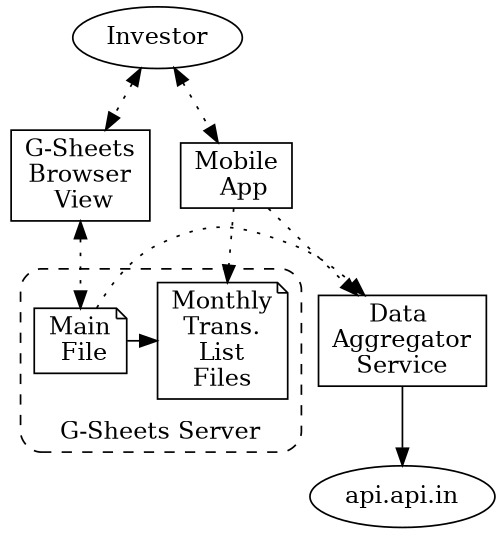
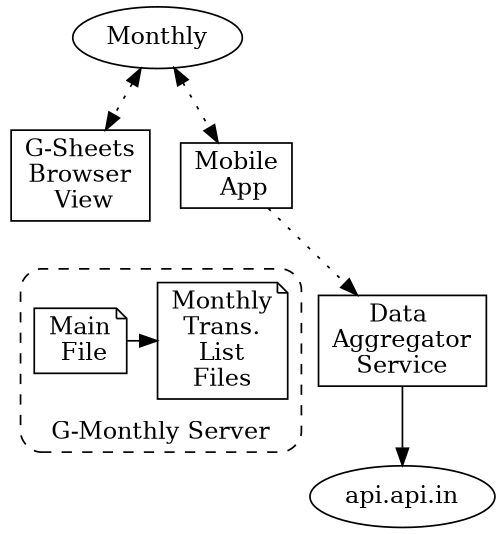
(158, 38) -> (158, 38)
(216, 228) -> none
(231, 240) -> none
(80, 258) -> none
(161, 432) -> (161, 432)
